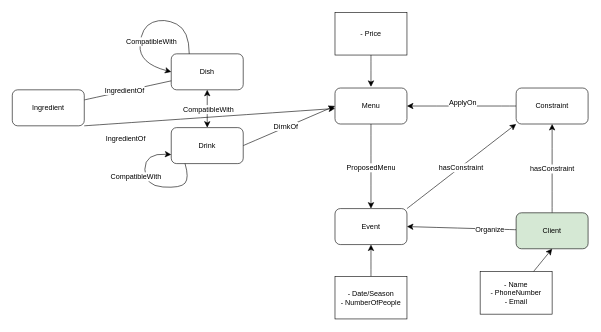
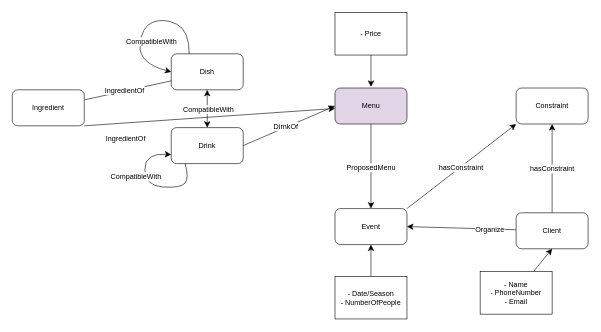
(371, 106) -> (371, 106)
(462, 106) -> none
(552, 231) -> (552, 231)
